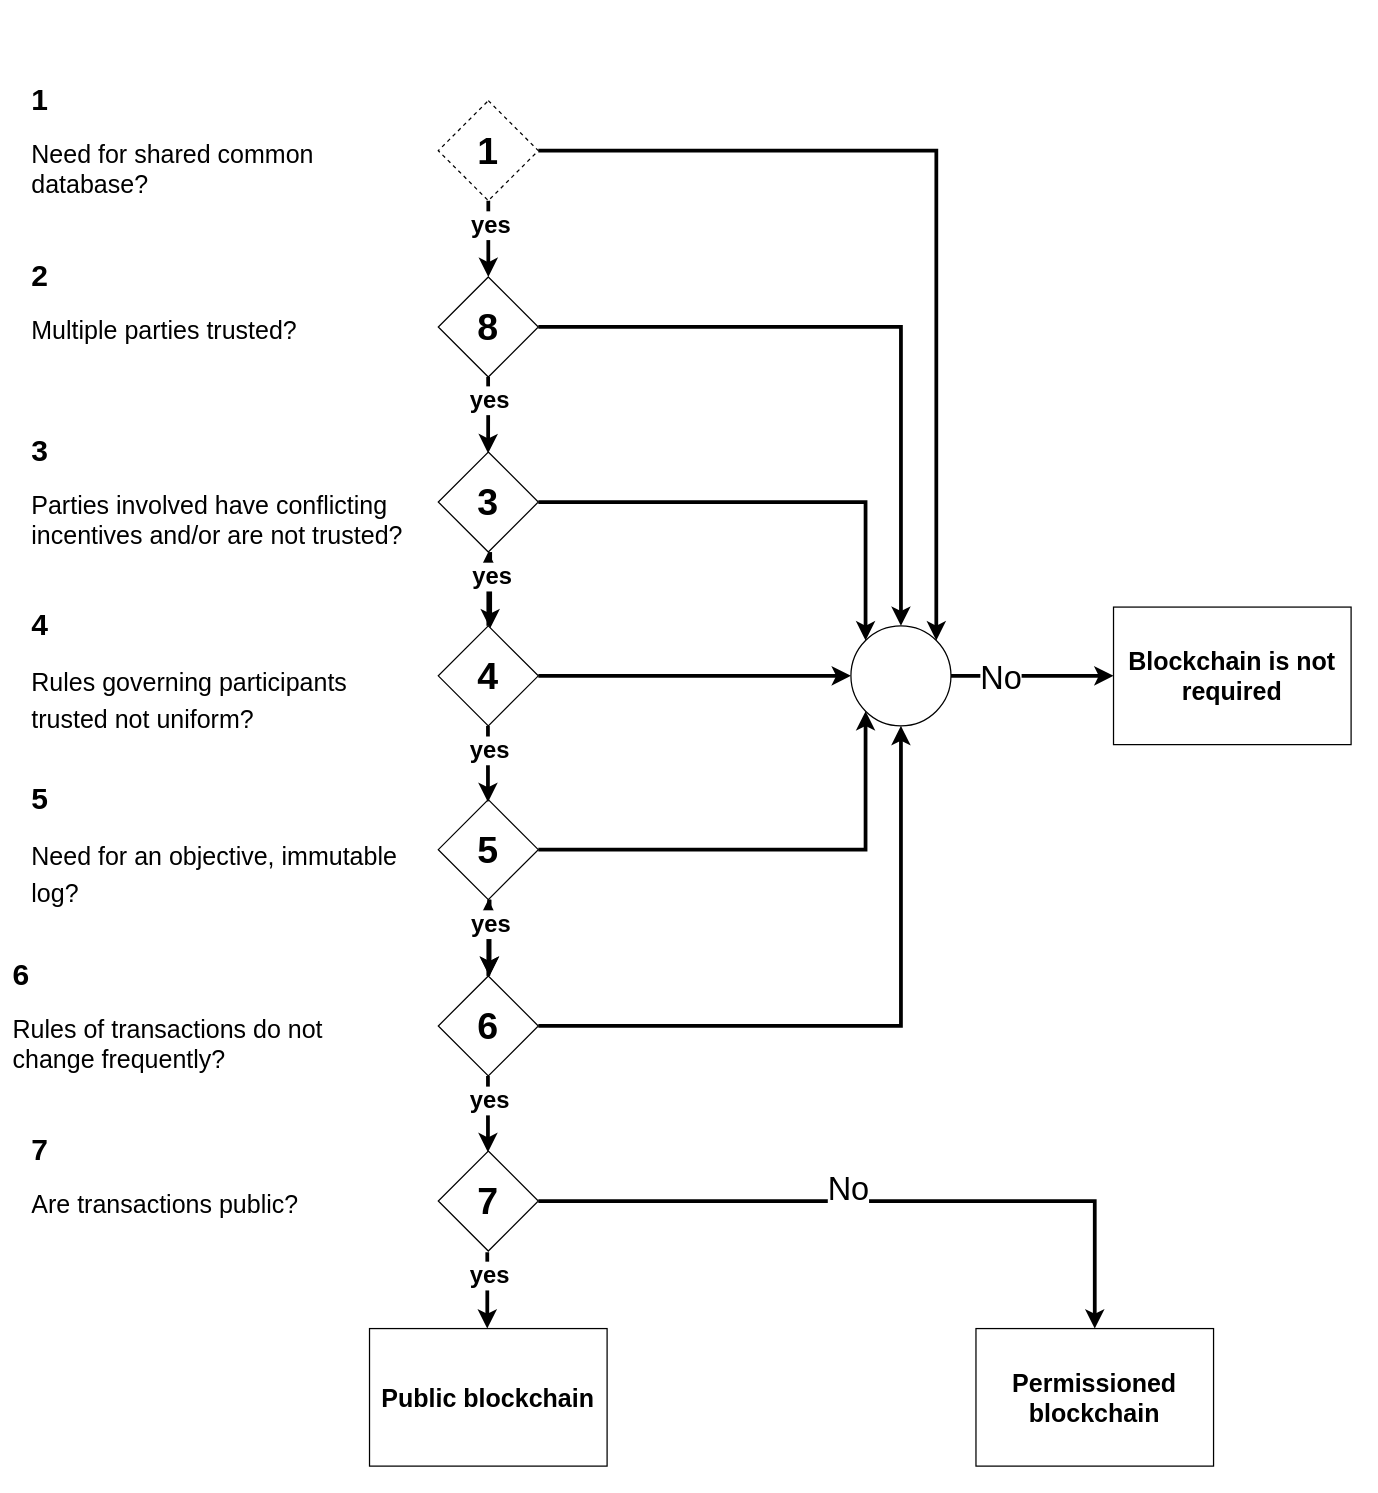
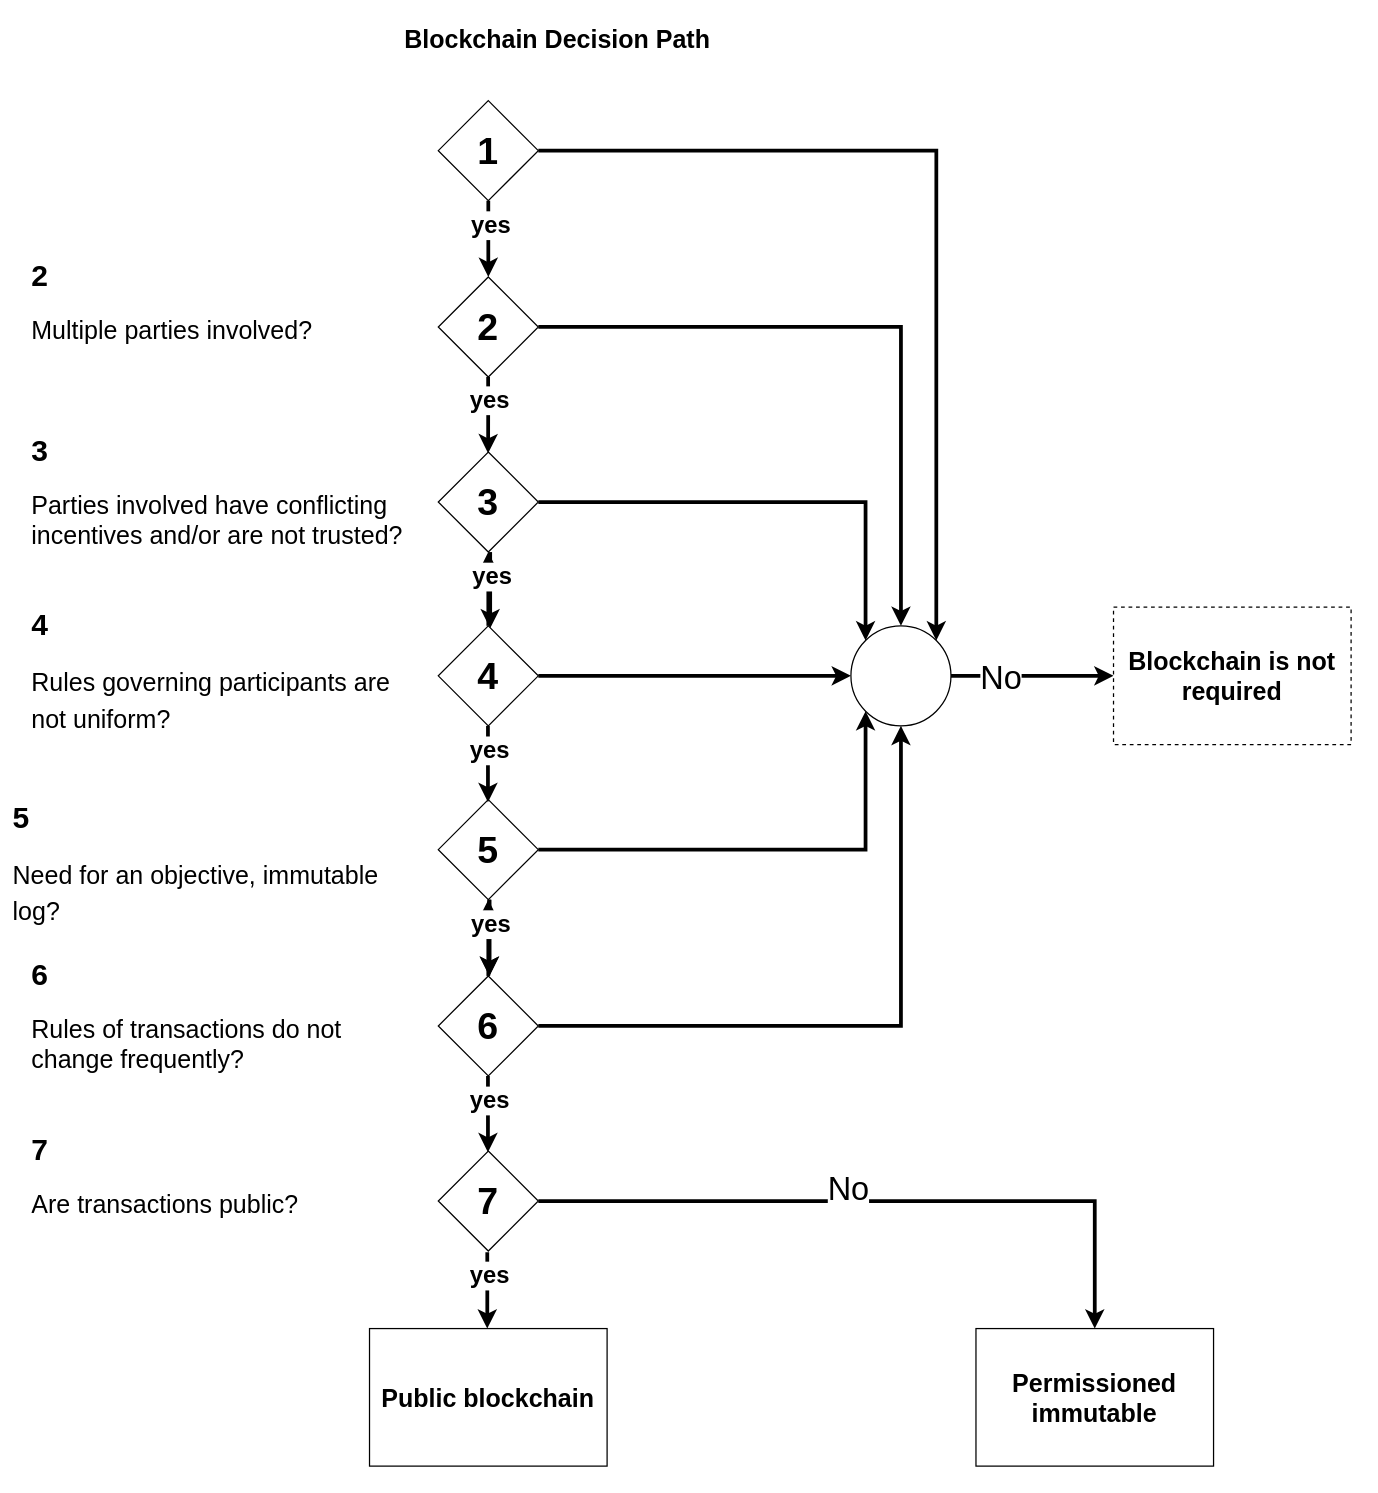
none -> (557, 38)
(219, 151) -> none
(488, 151) -> (488, 151)
(125, 257) -> (125, 257)
(488, 327) -> (488, 327)
(221, 606) -> (206, 597)
(1232, 676) -> (1232, 676)
(219, 849) -> (201, 868)
(201, 1026) -> (219, 1026)
(1094, 1397) -> (1094, 1397)
